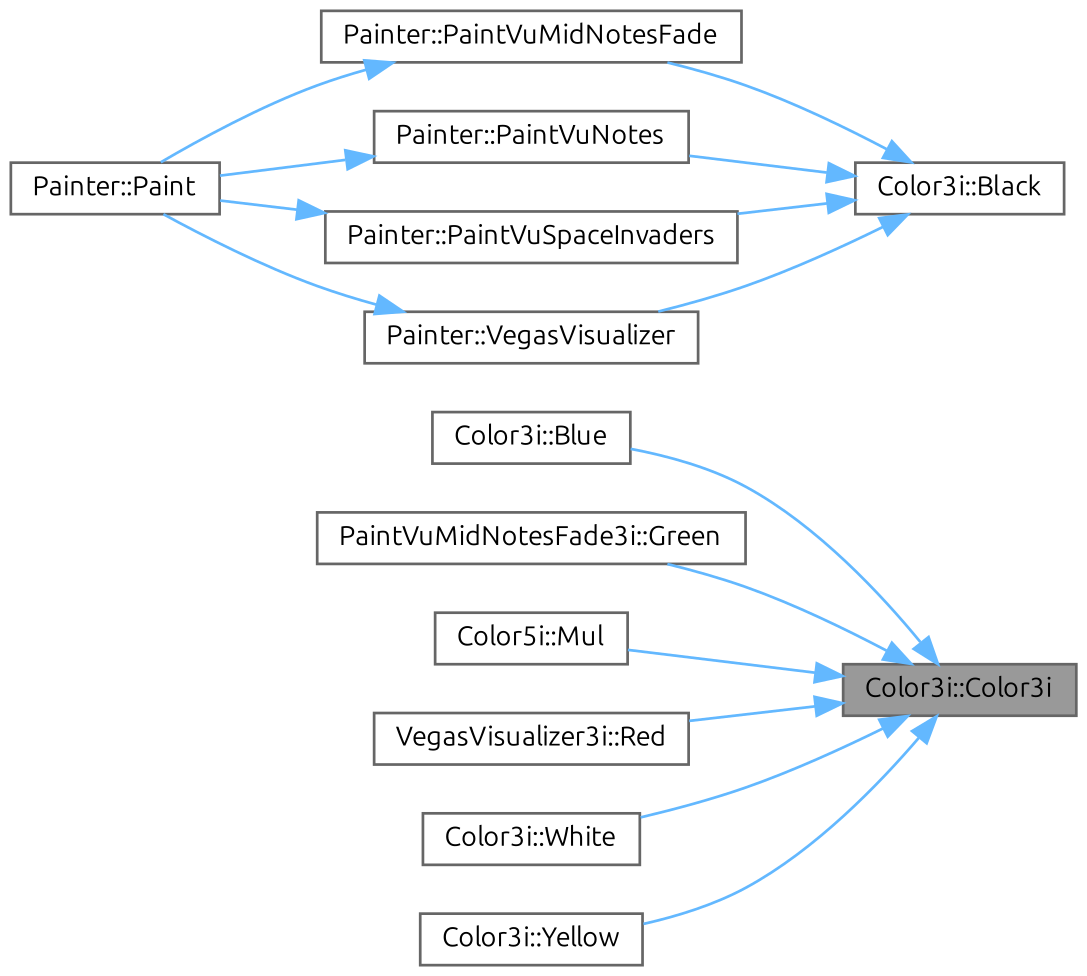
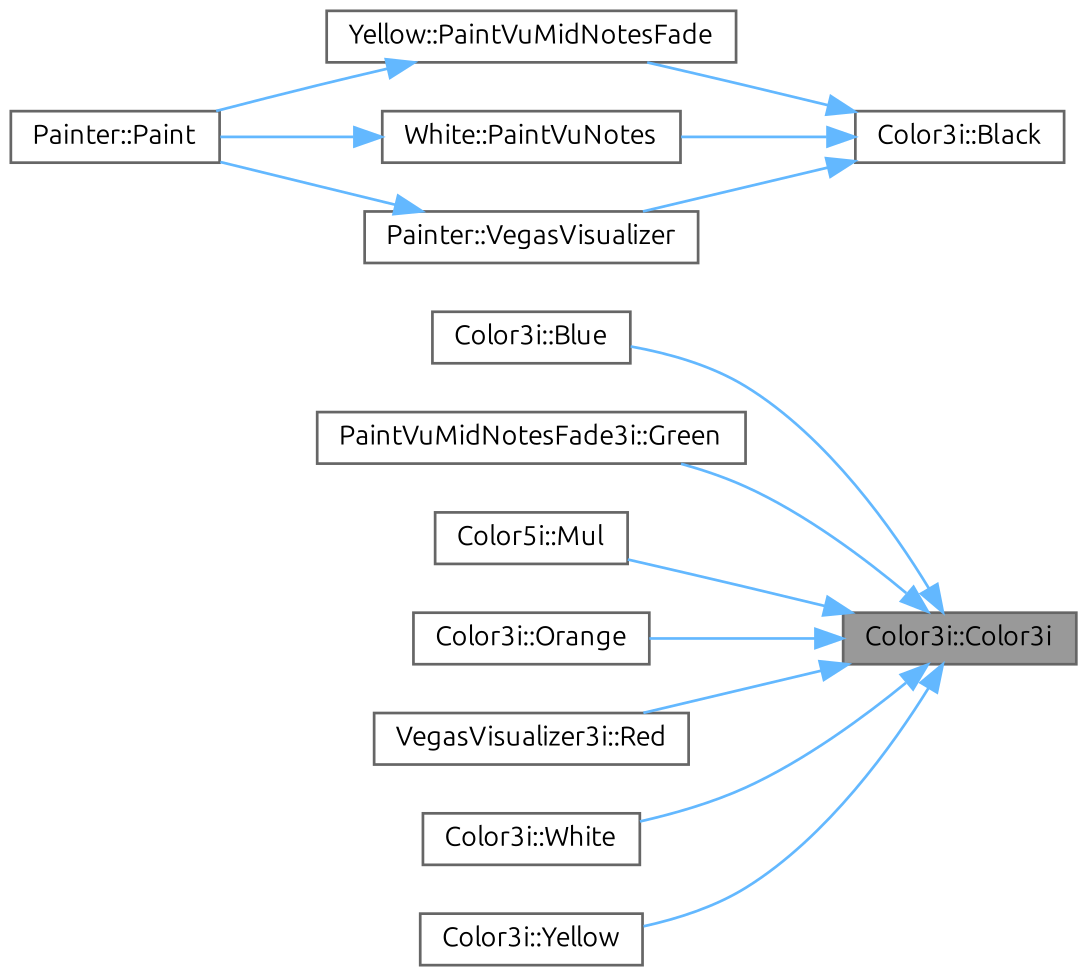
(531, 37) -> (531, 37)
(531, 137) -> (531, 137)
(531, 237) -> none
none -> (531, 638)
